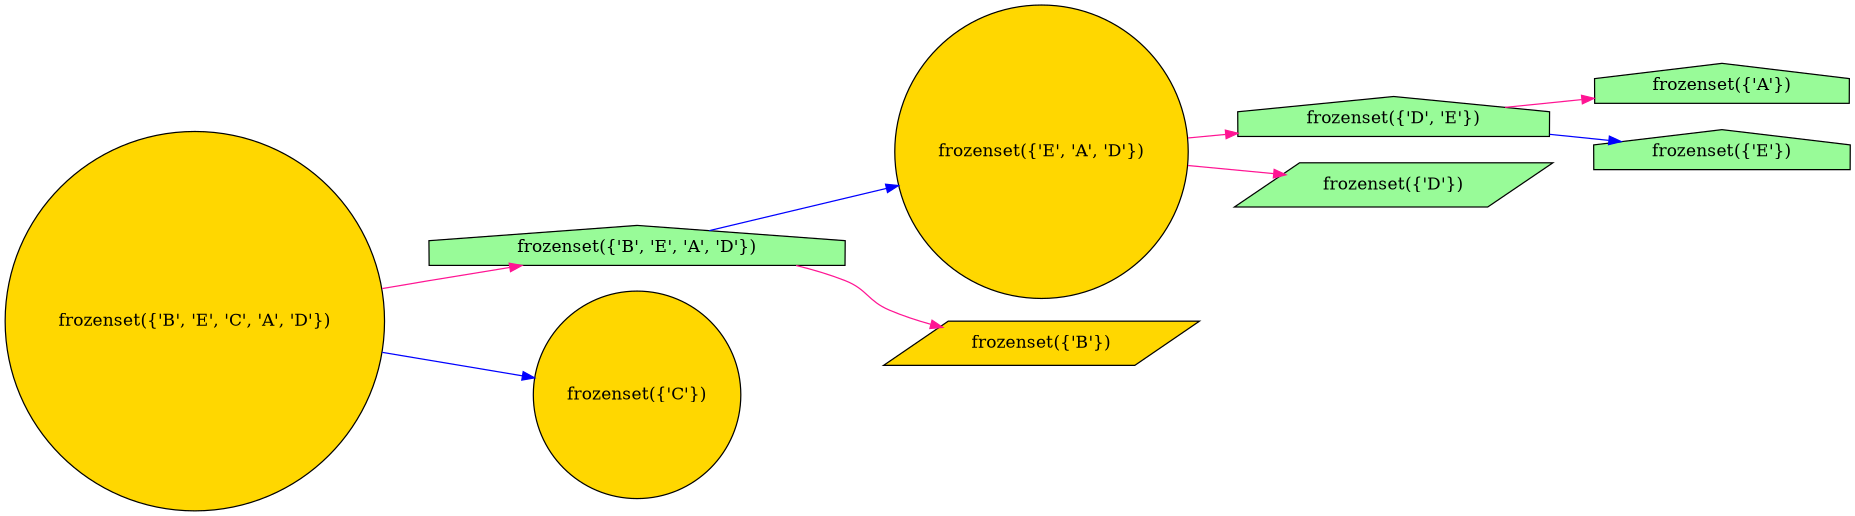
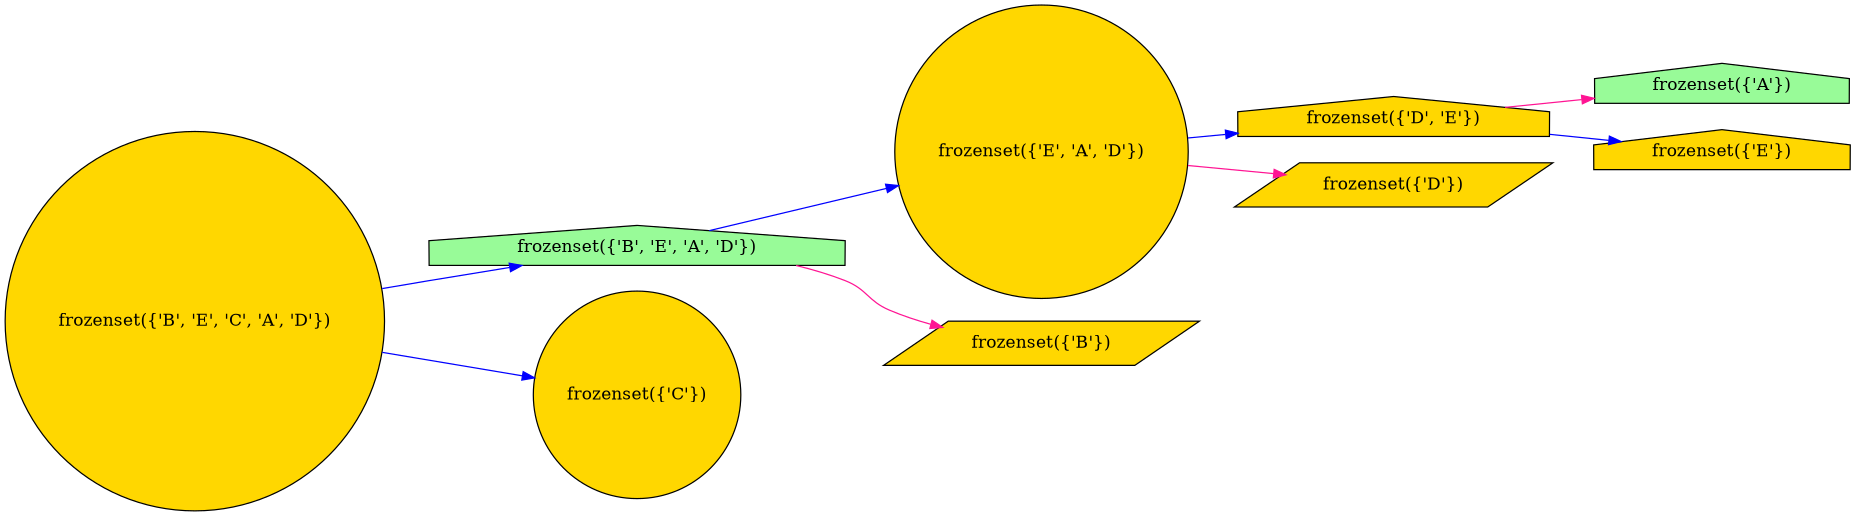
(1394, 119) -> (1394, 119)
(1207, 136) -> (1207, 136)
(1722, 152) -> (1722, 152)
(1394, 185) -> (1394, 185)
(446, 278) -> (446, 278)
